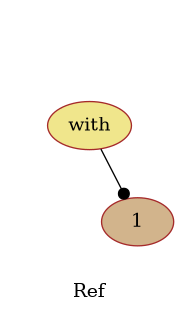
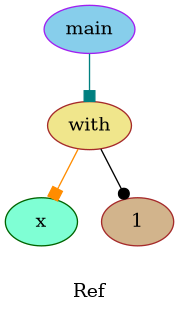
none -> (90, 29)
none -> (41, 222)
